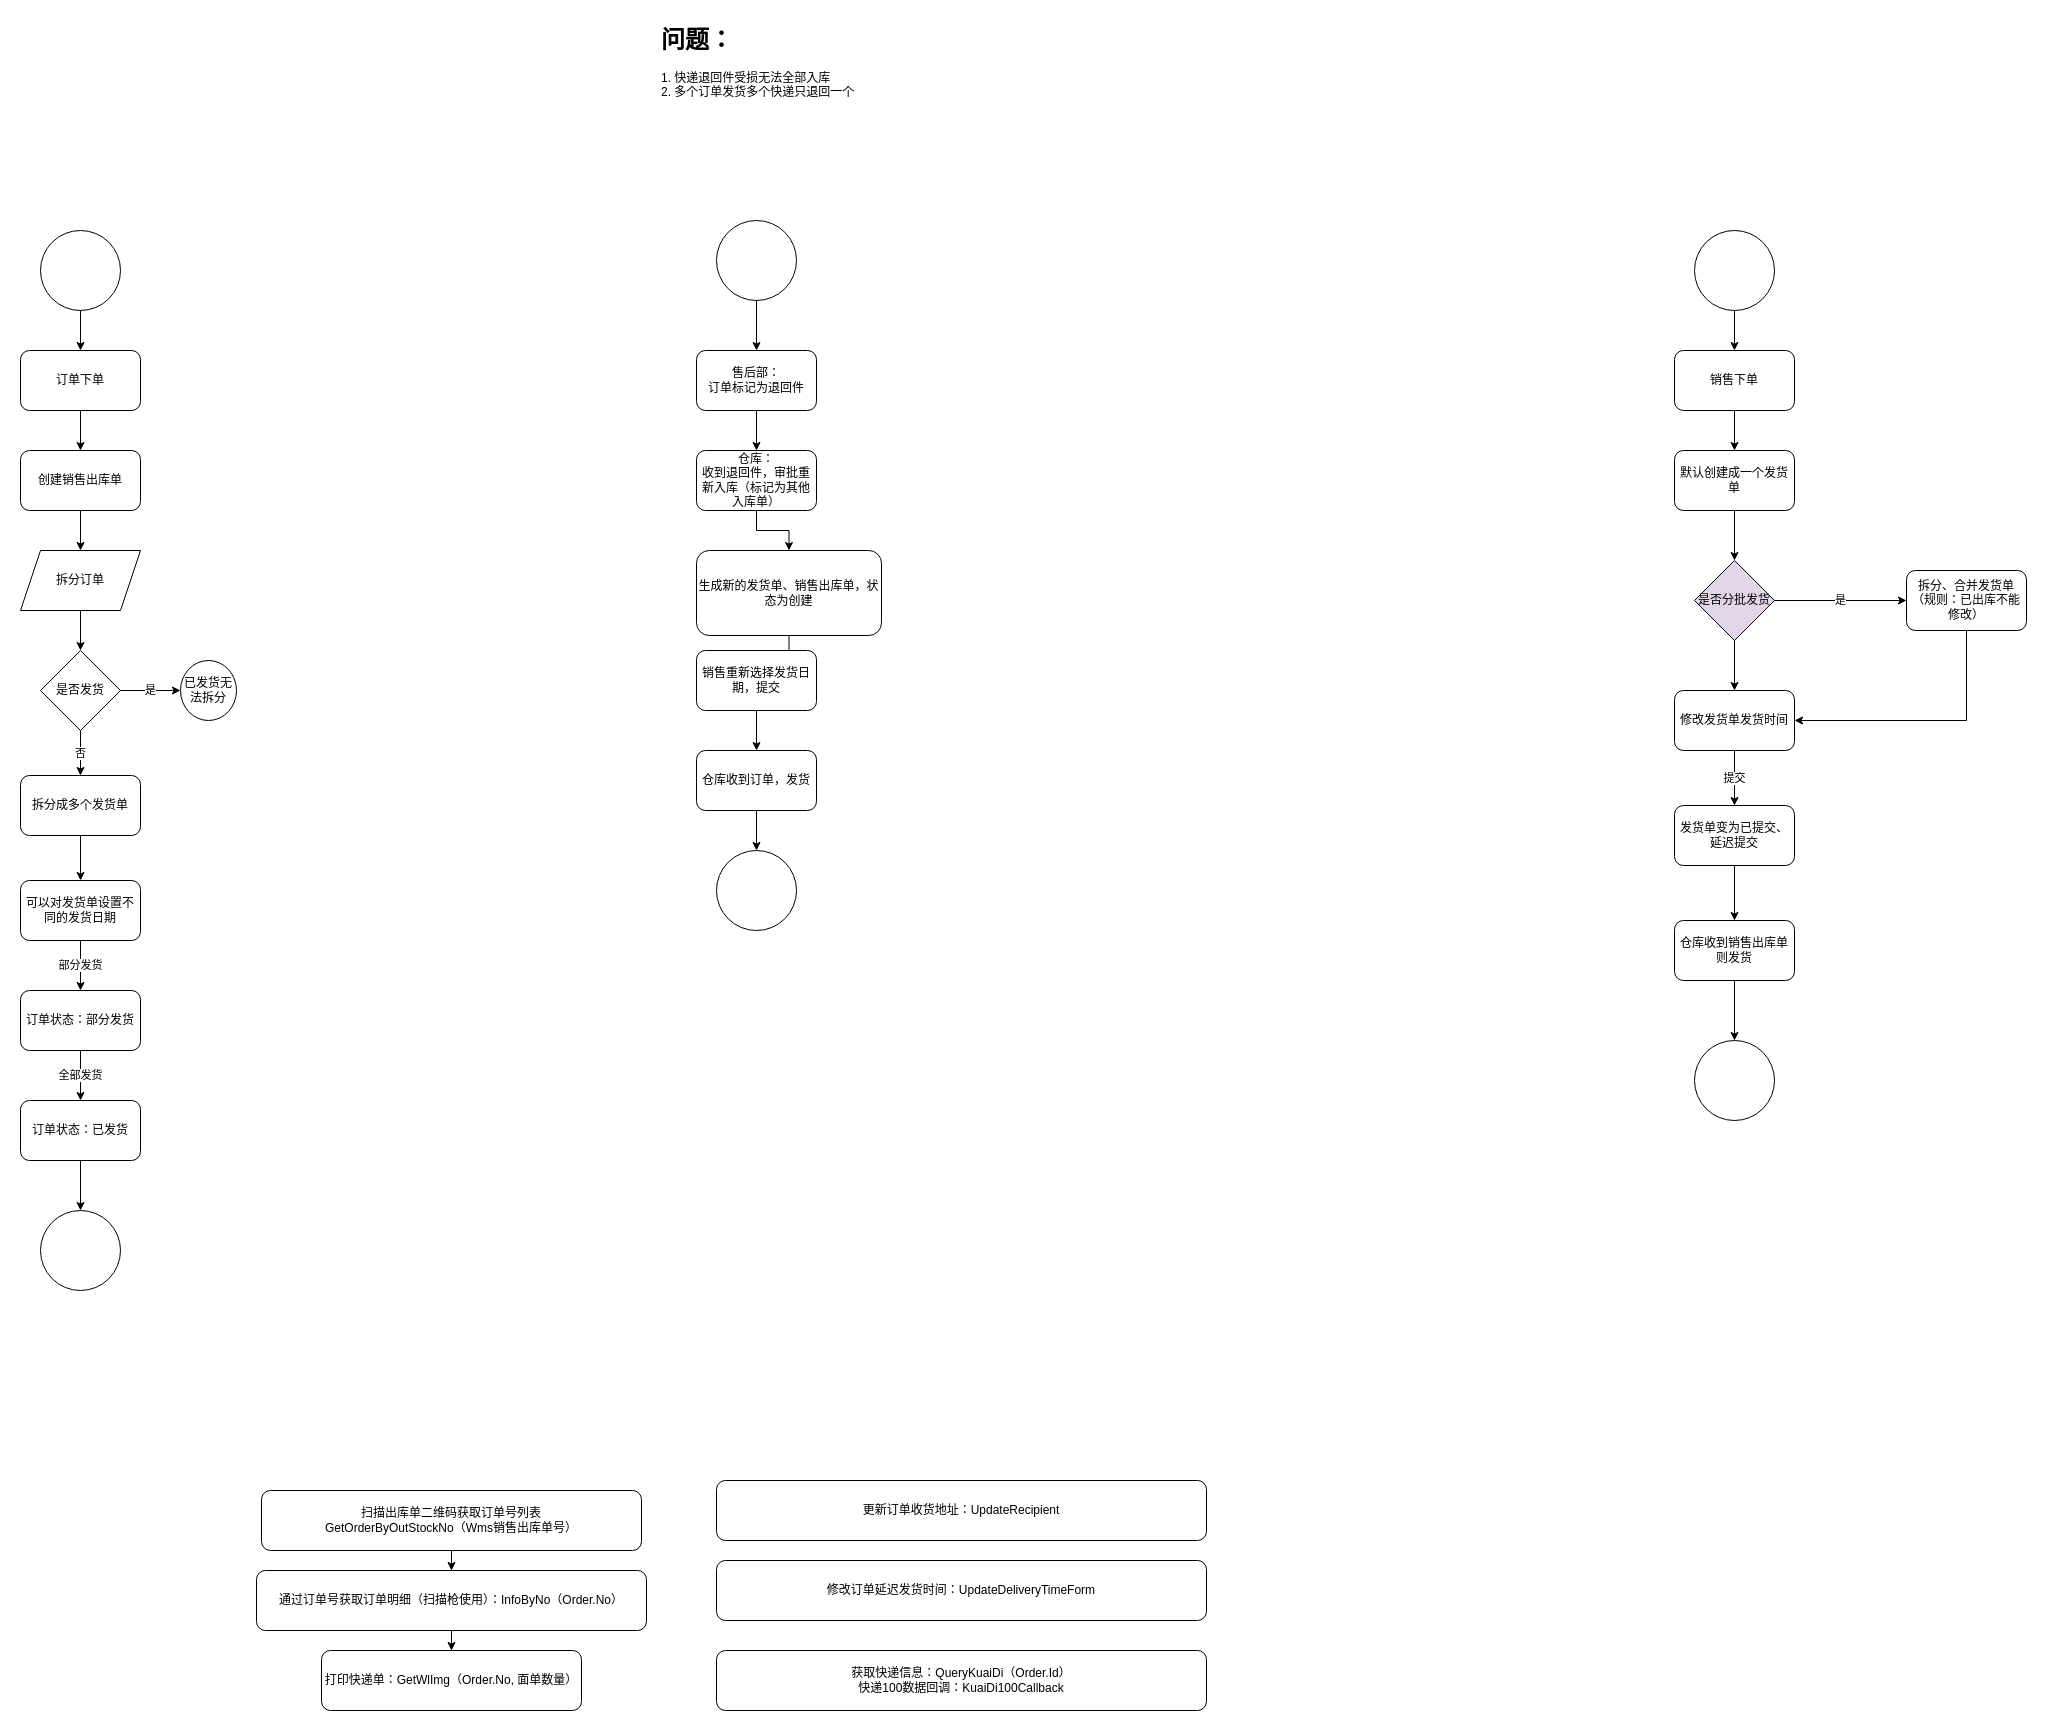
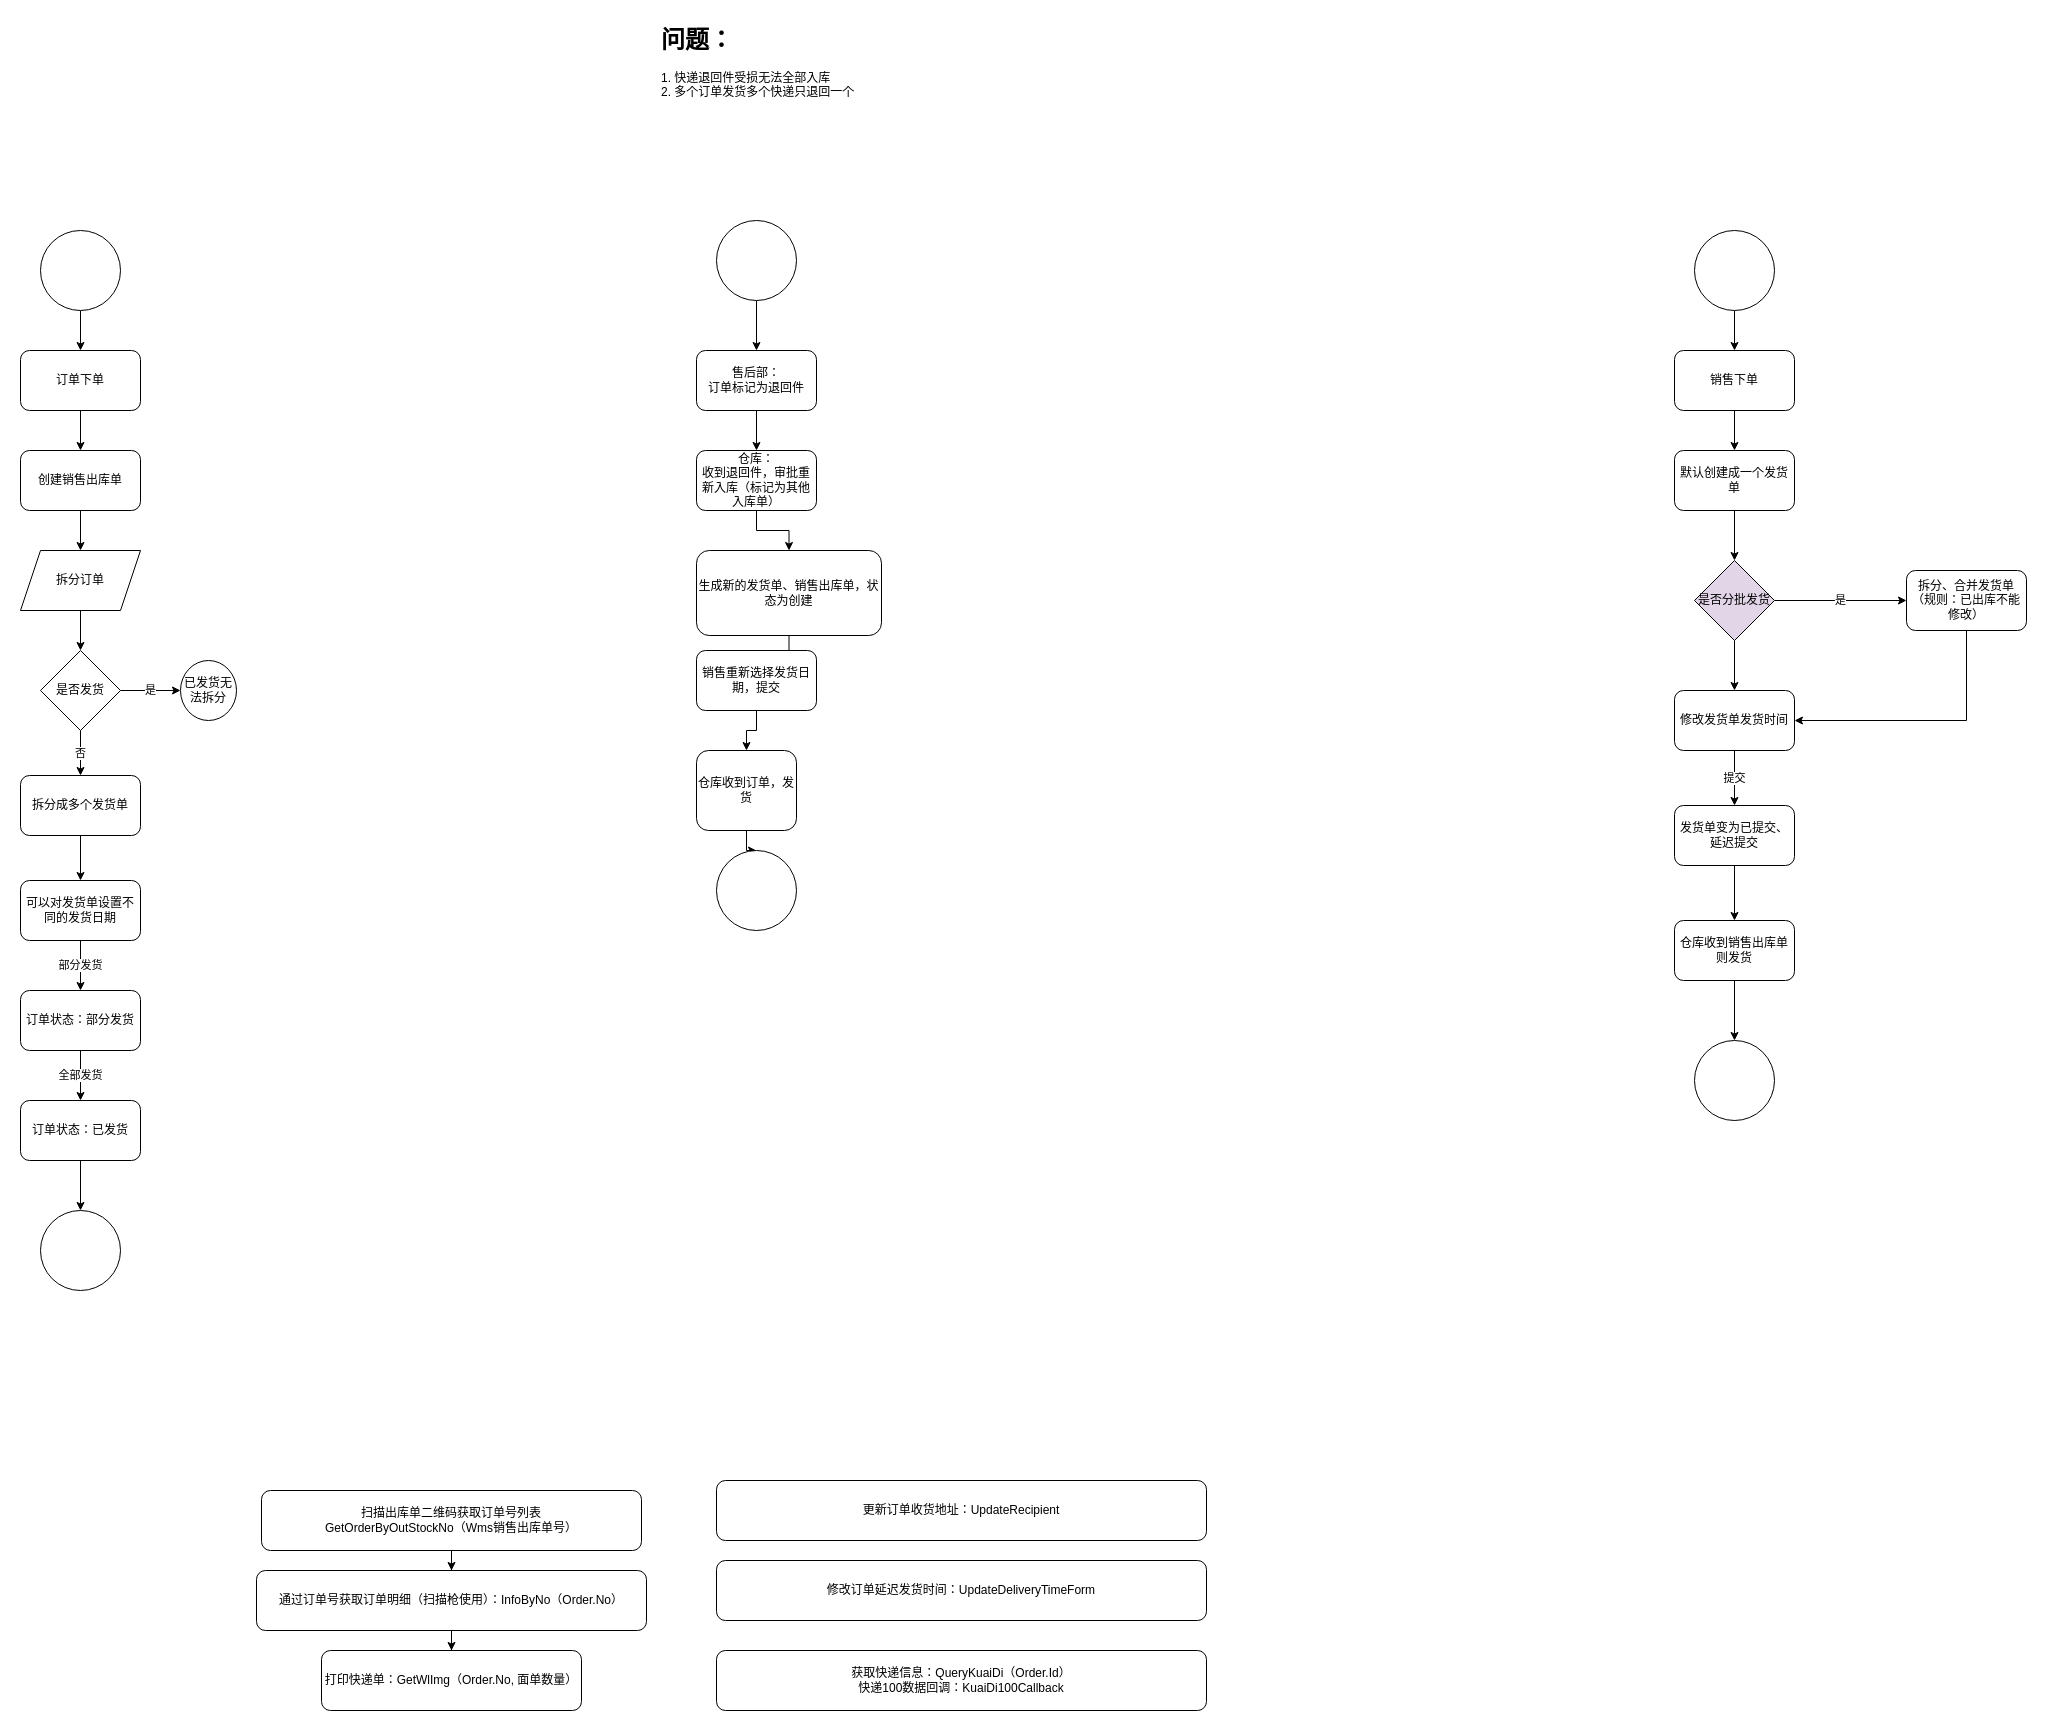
(757, 781) -> (747, 791)
